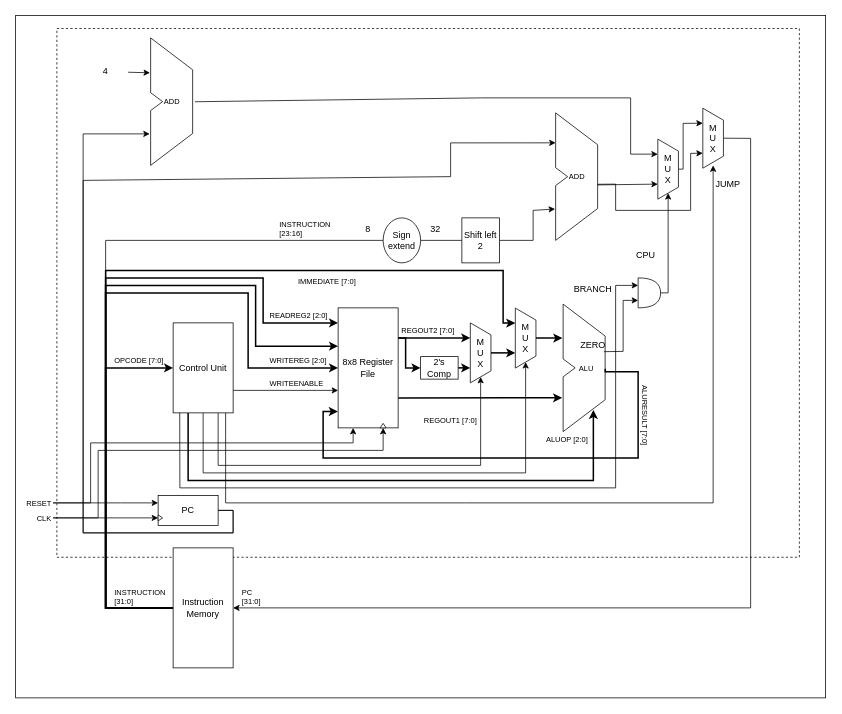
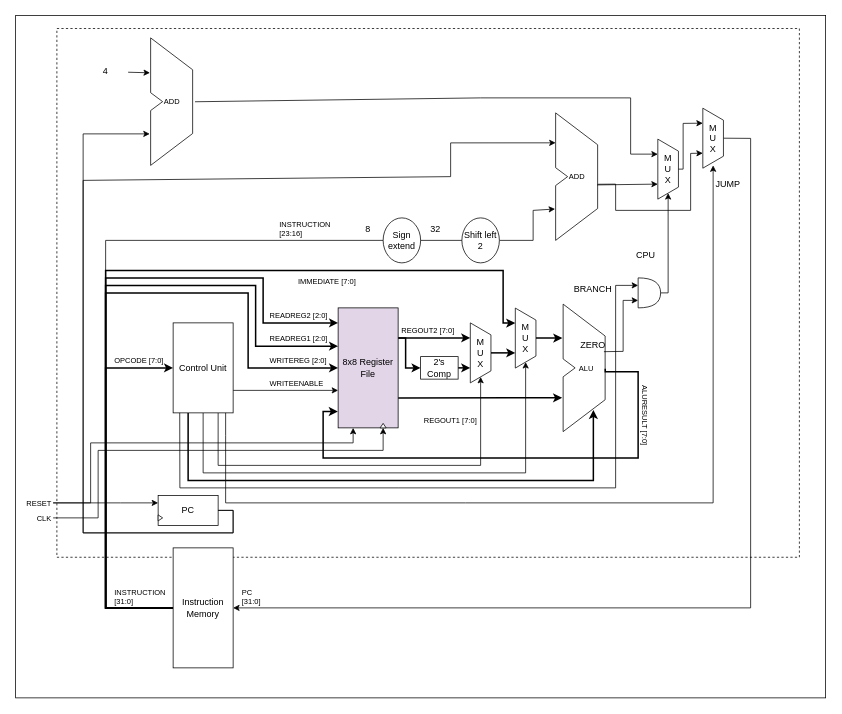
(480, 240) -> (480, 240)
none -> (302, 338)
(368, 368) -> (368, 368)
(567, 439) -> none
(151, 518) -> none
